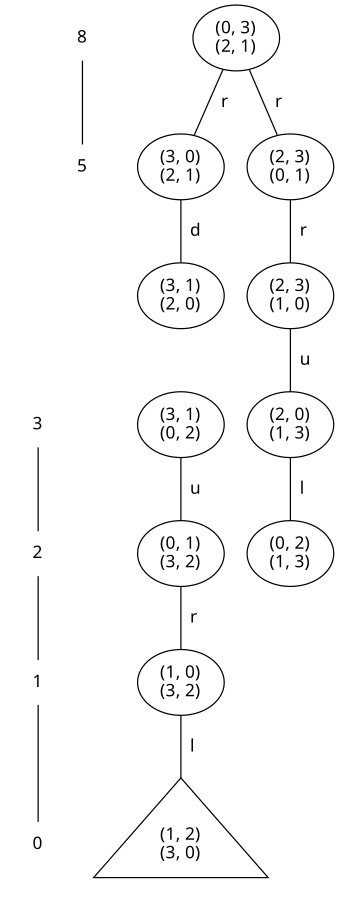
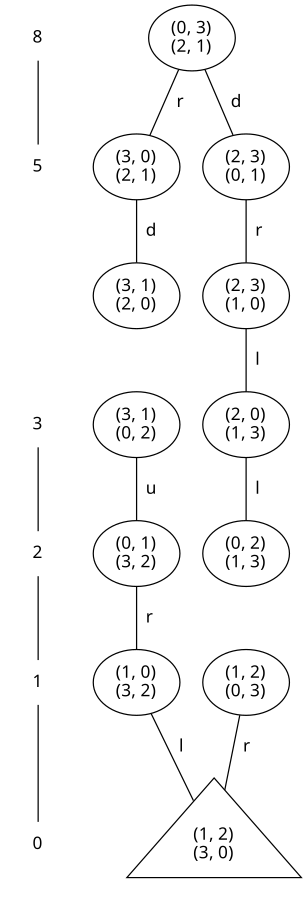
(274, 102) -> (231, 102)
(301, 360) -> (253, 360)
none -> (246, 682)
